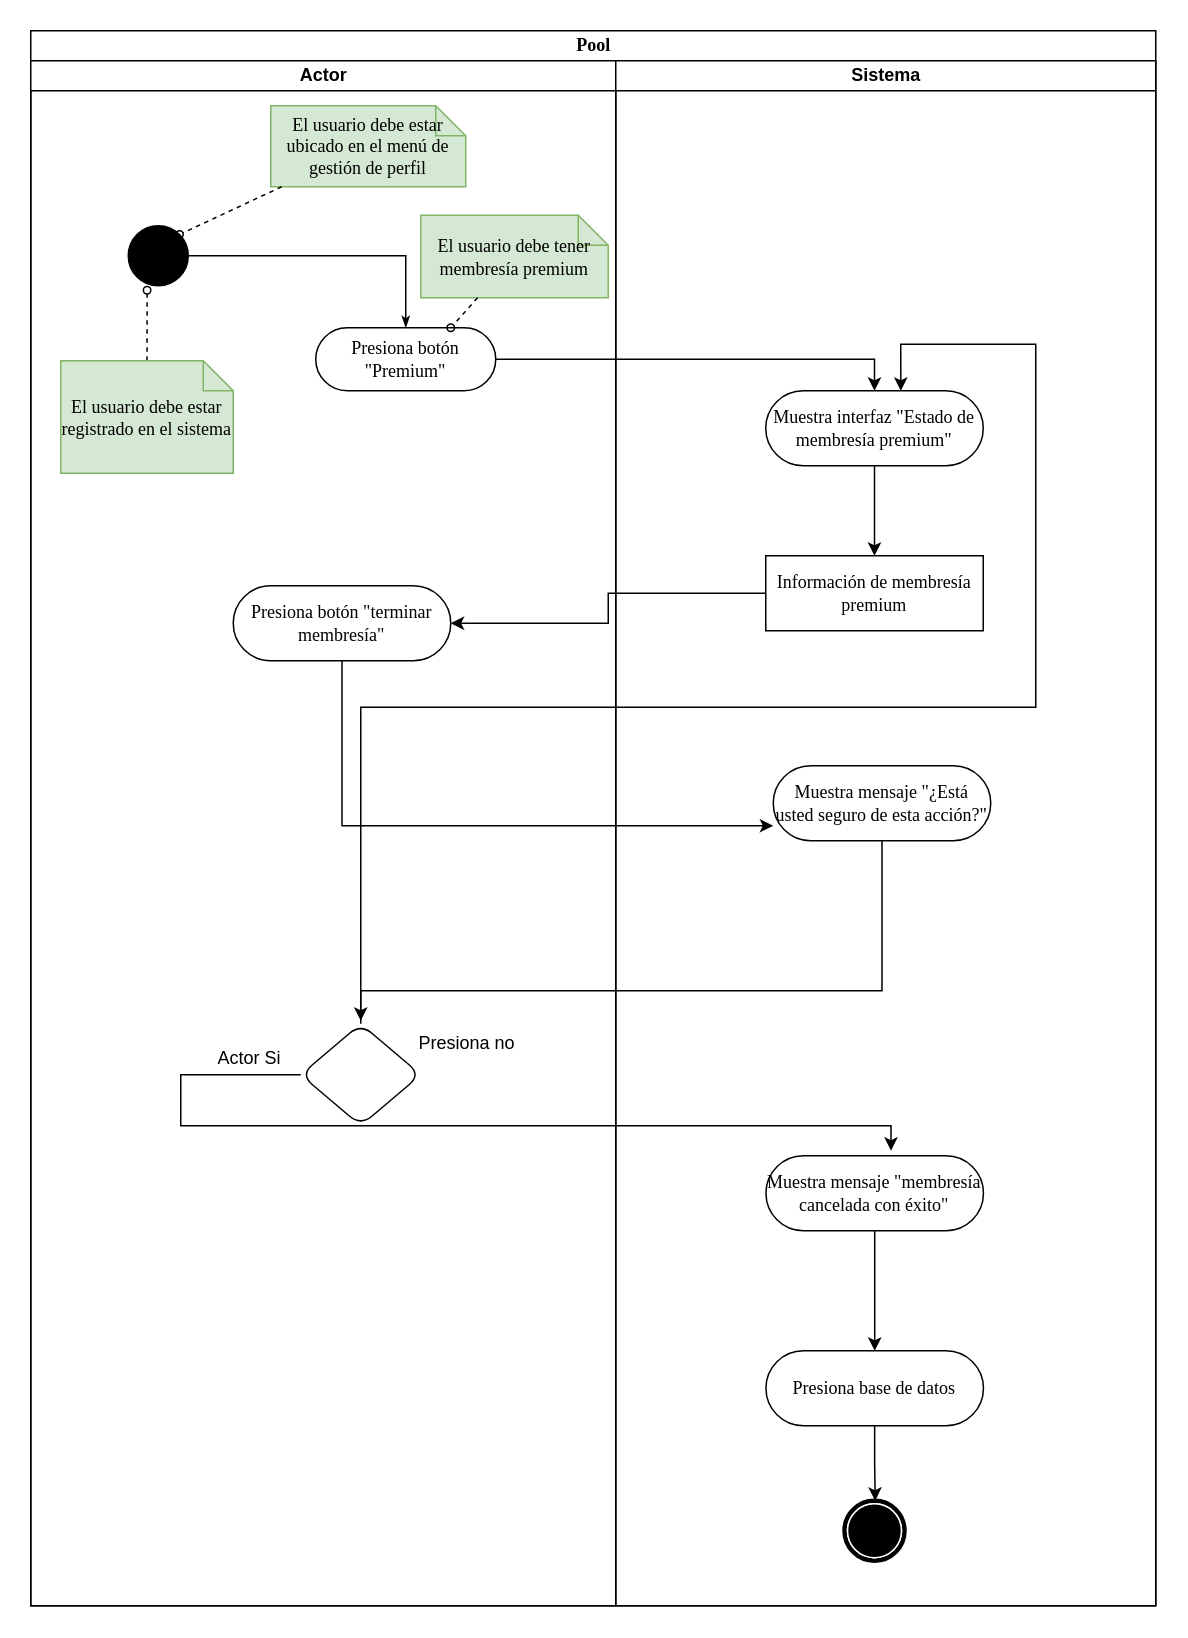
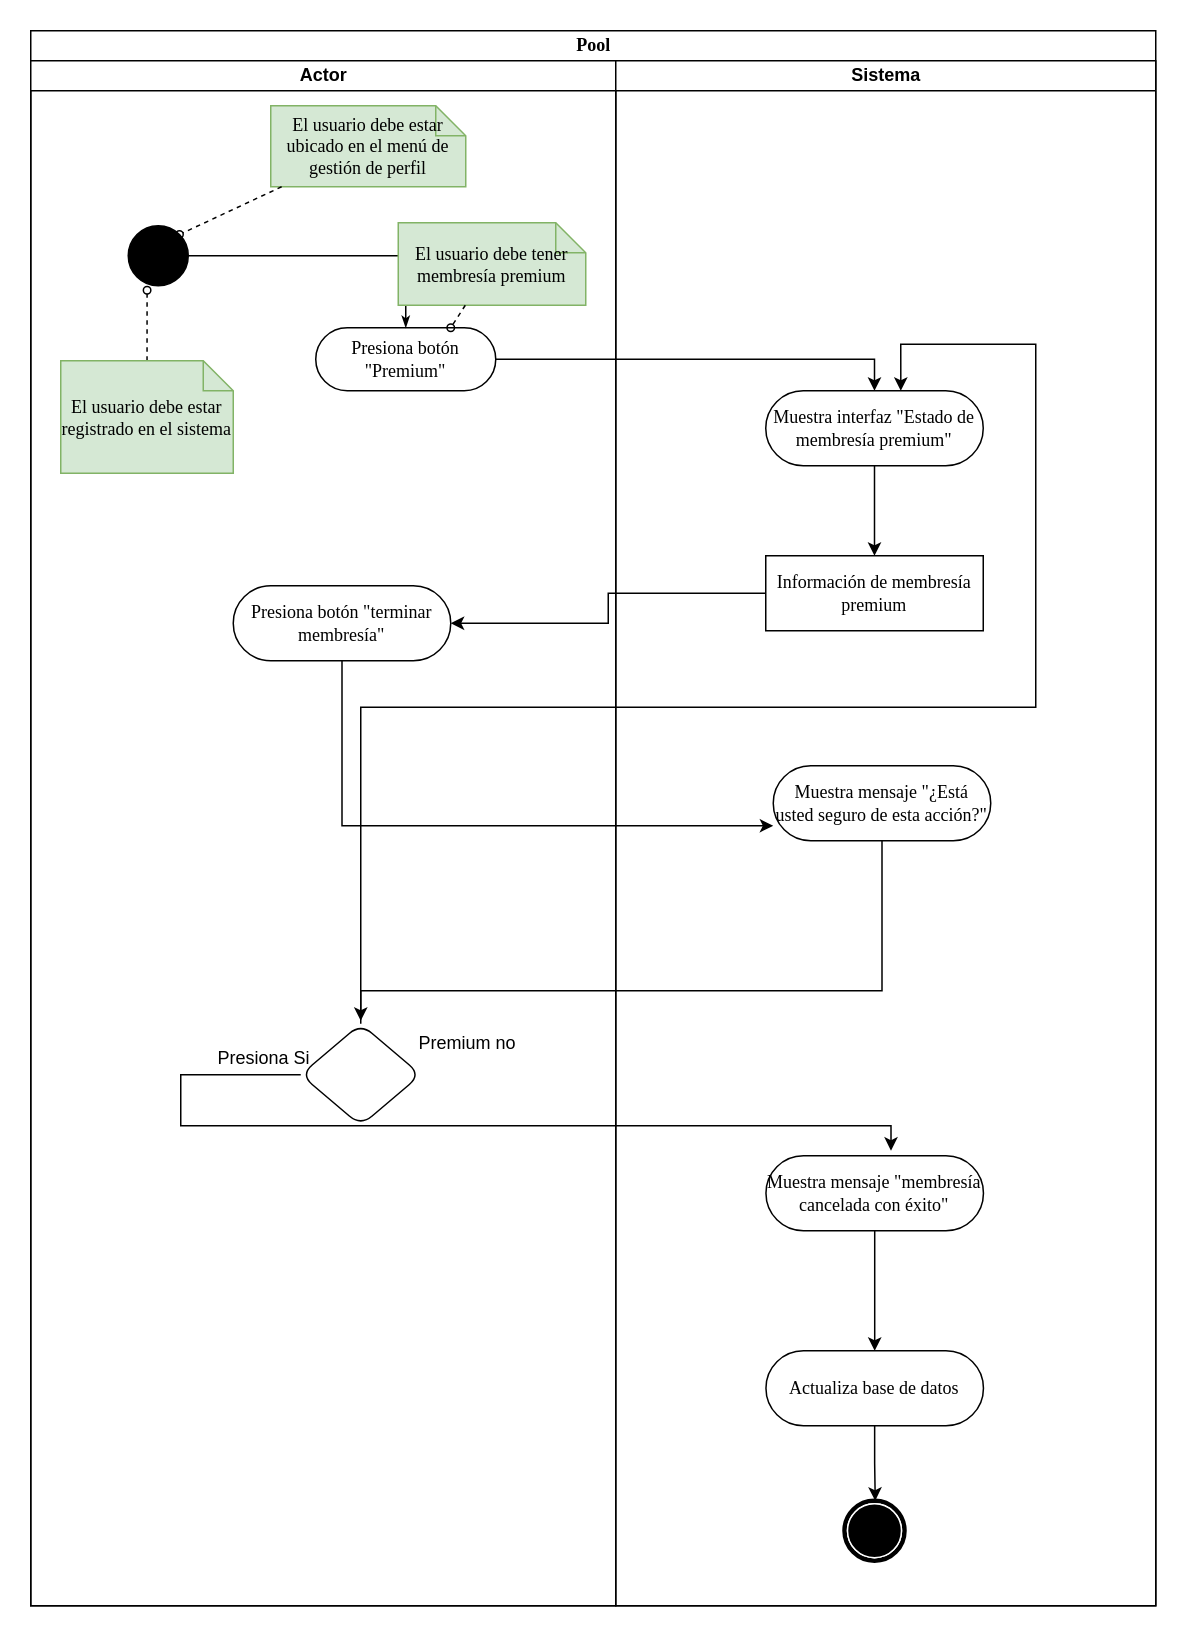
(515, 257) -> (492, 264)
(470, 1044) -> (465, 1044)
(254, 1059) -> (267, 1059)
(875, 1388) -> (875, 1388)
